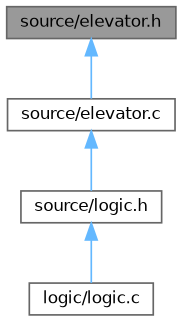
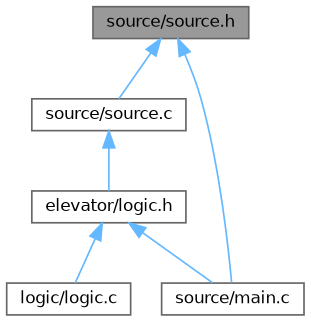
(91, 23) -> (171, 23)
(91, 115) -> (109, 115)
(91, 207) -> (109, 207)
none -> (233, 299)
